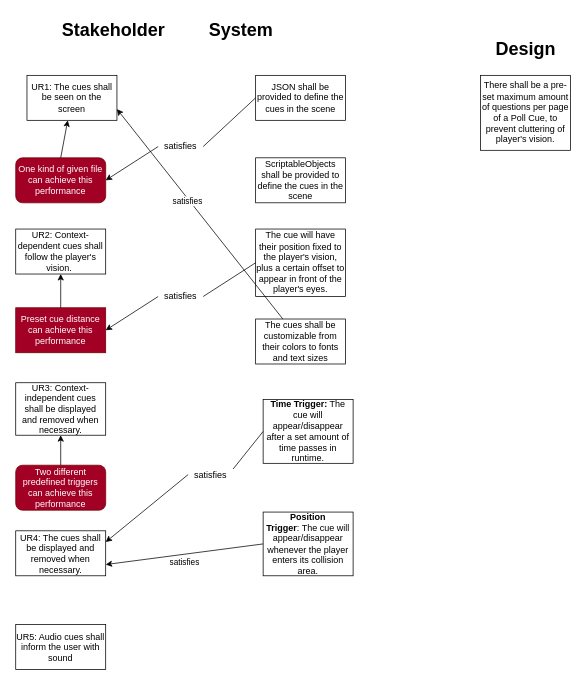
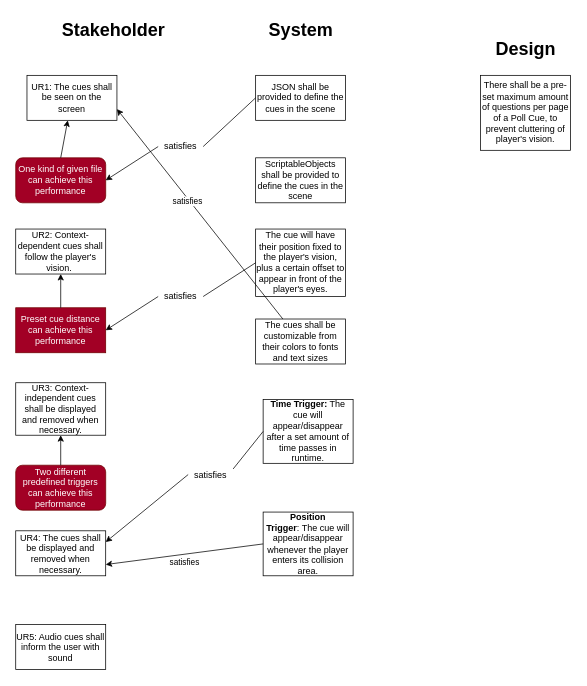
(240, 30) -> (300, 30)
